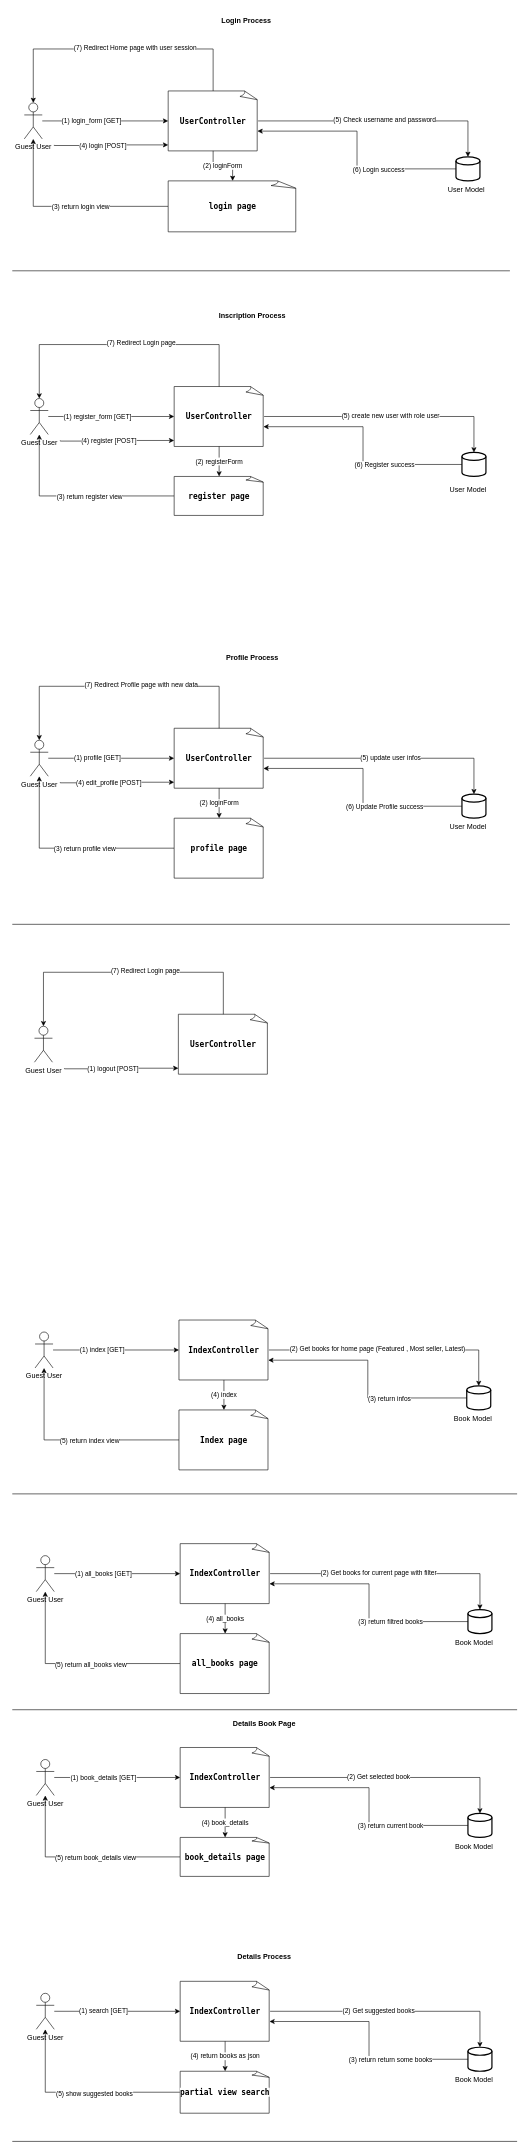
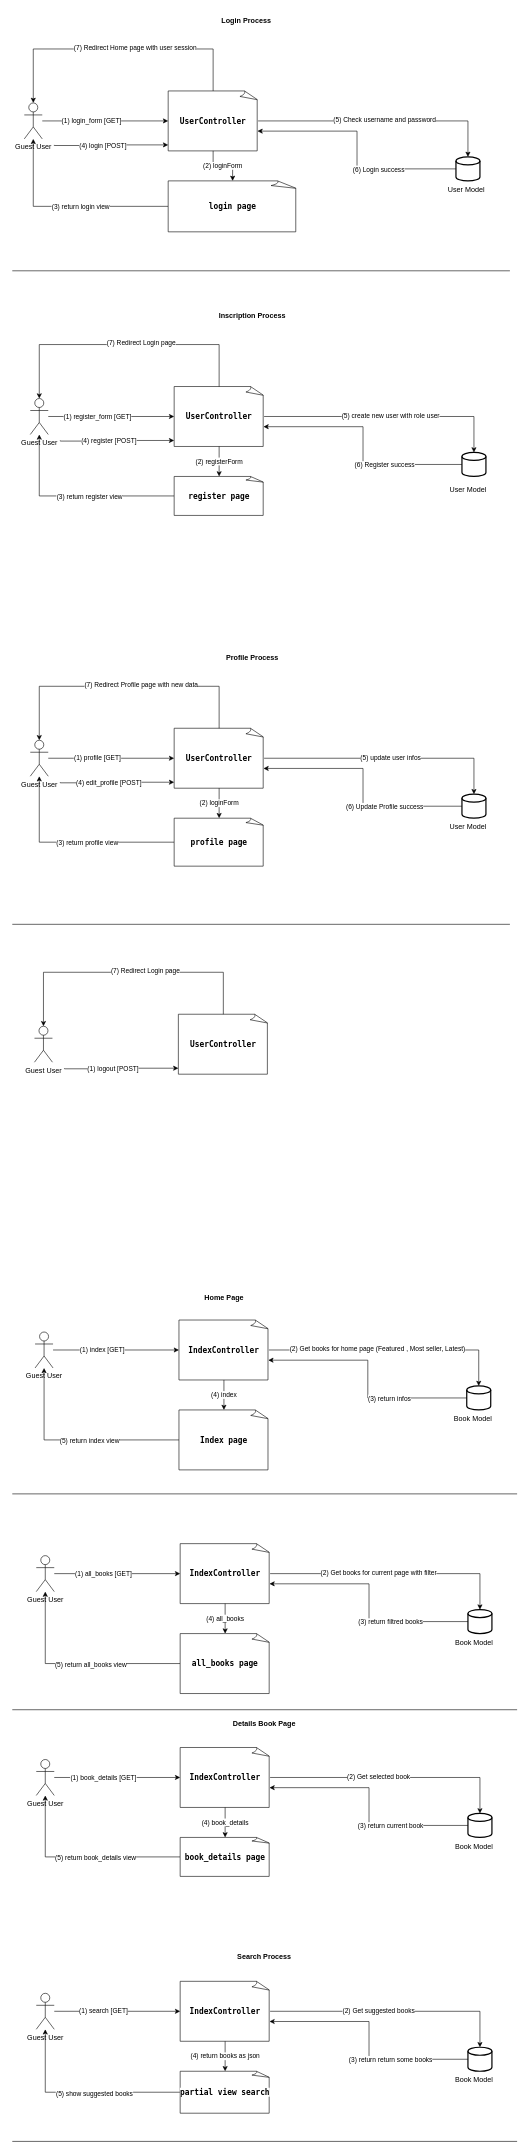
(219, 848) -> (219, 842)
none -> (224, 1298)
(265, 1958) -> (265, 1958)
